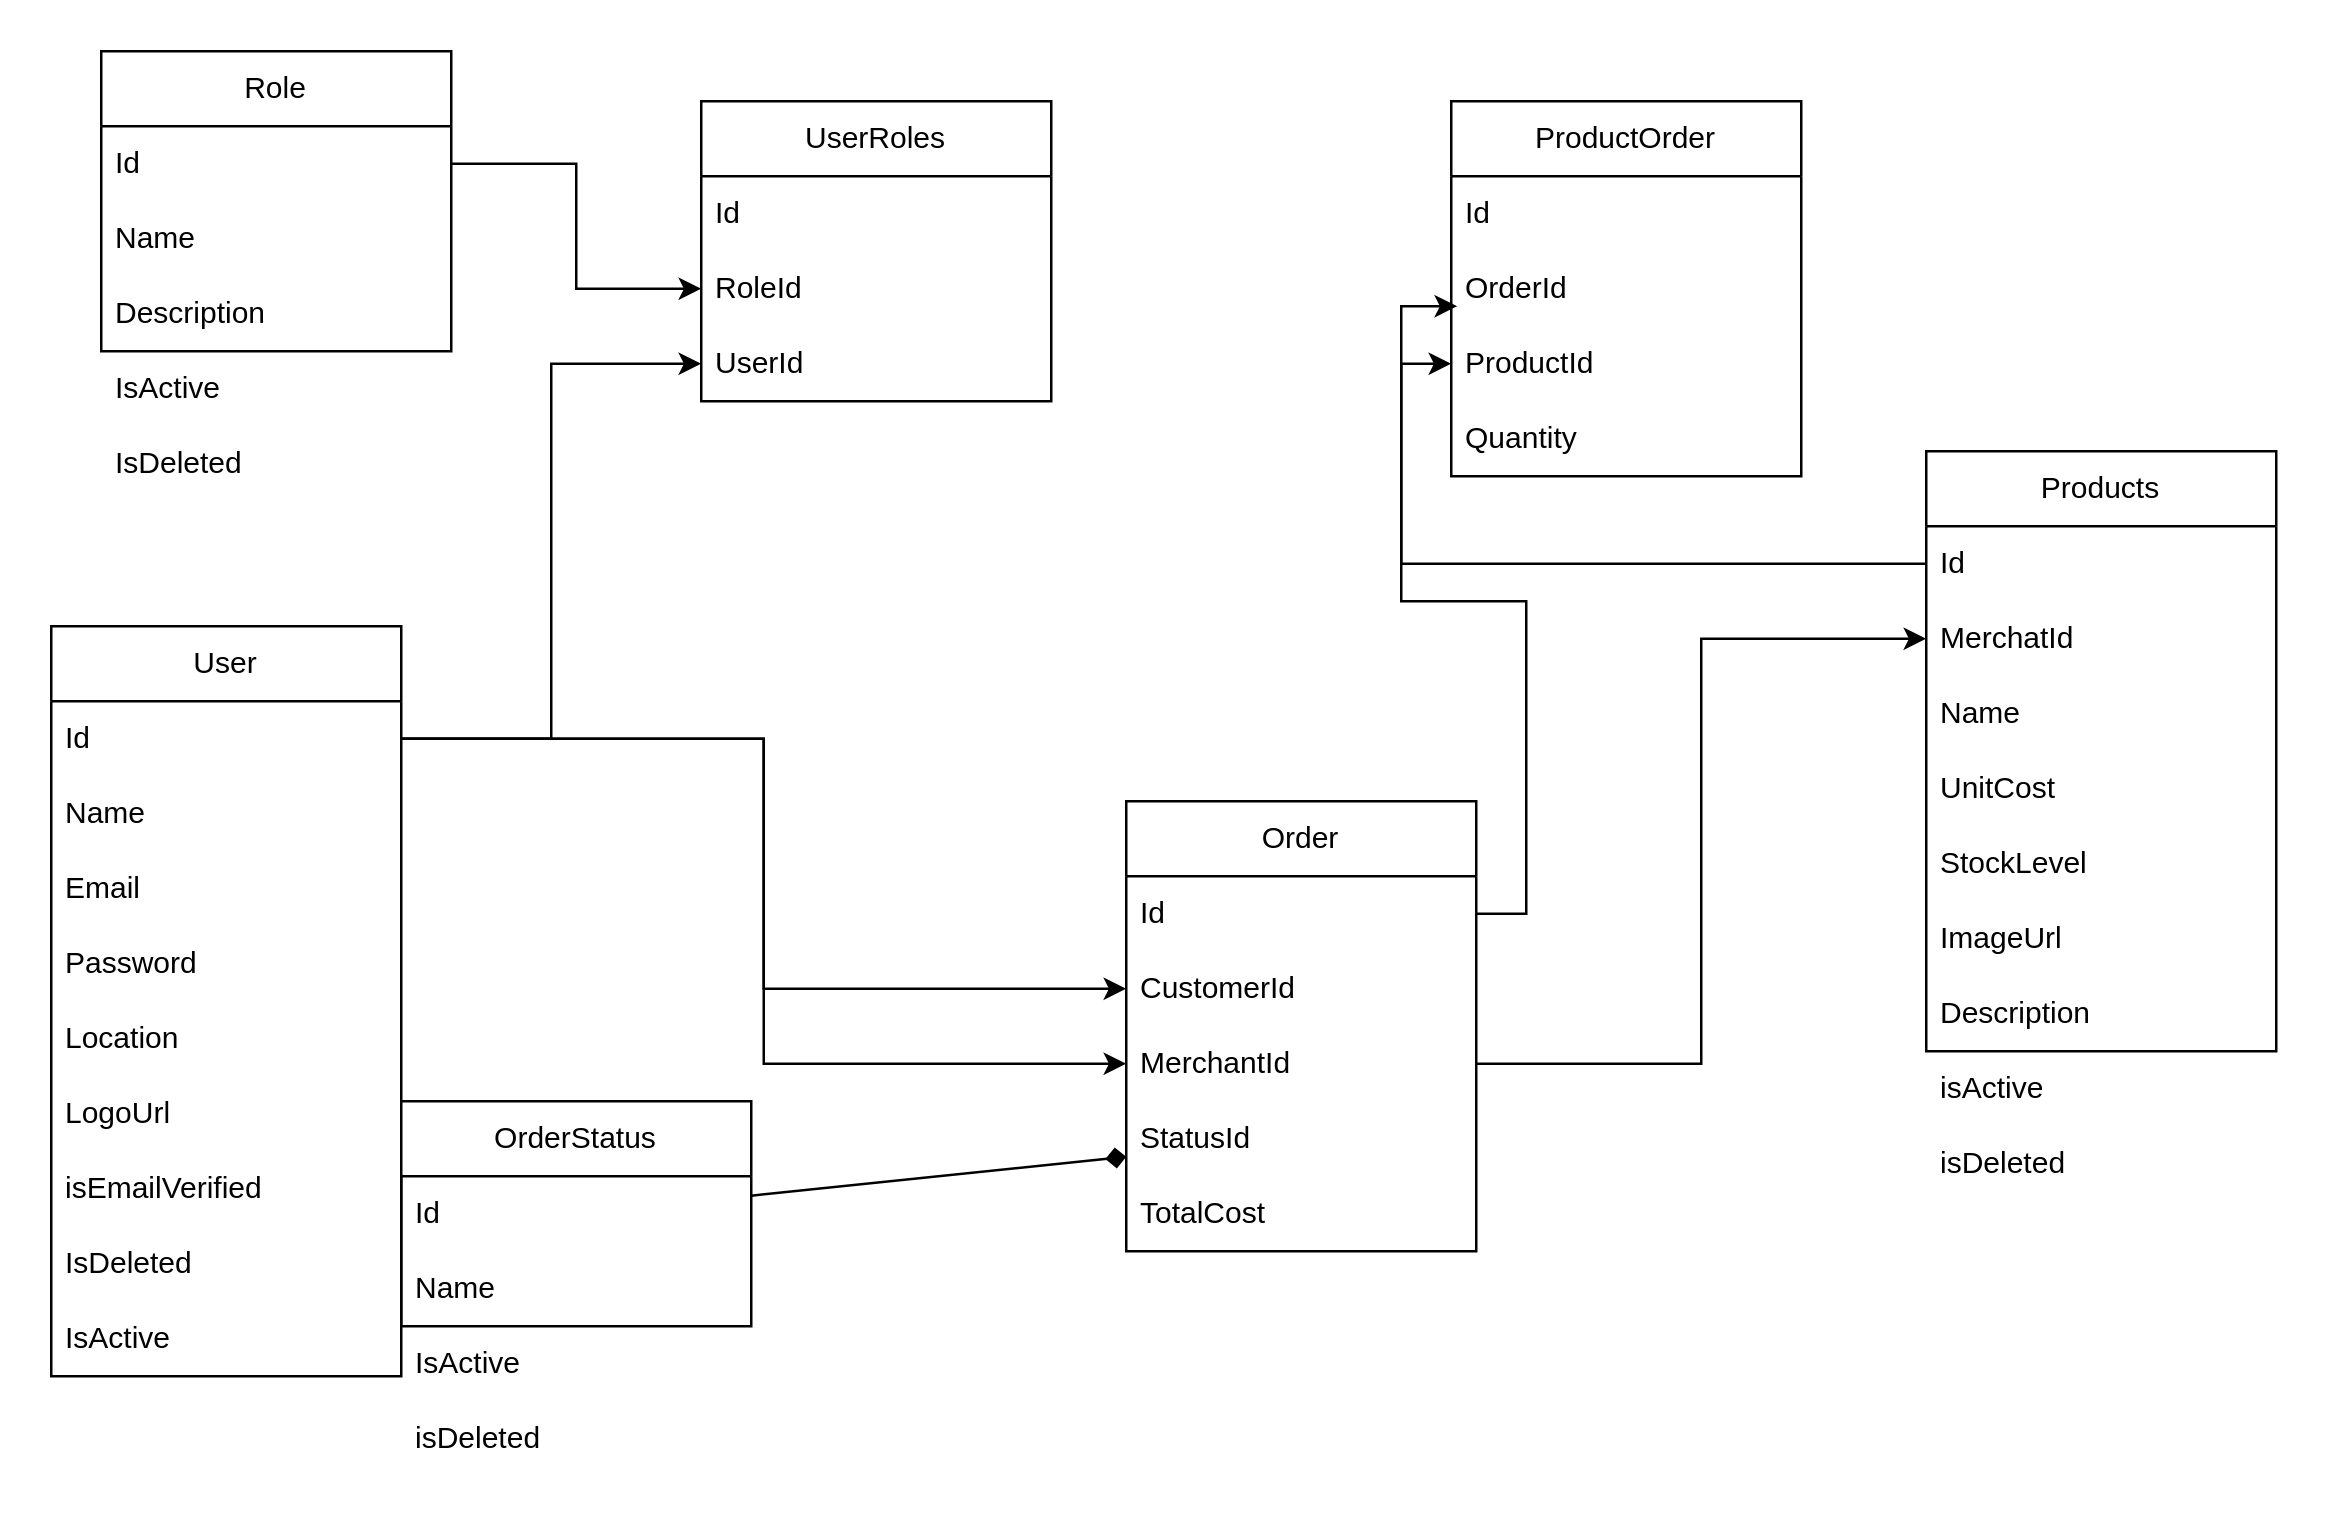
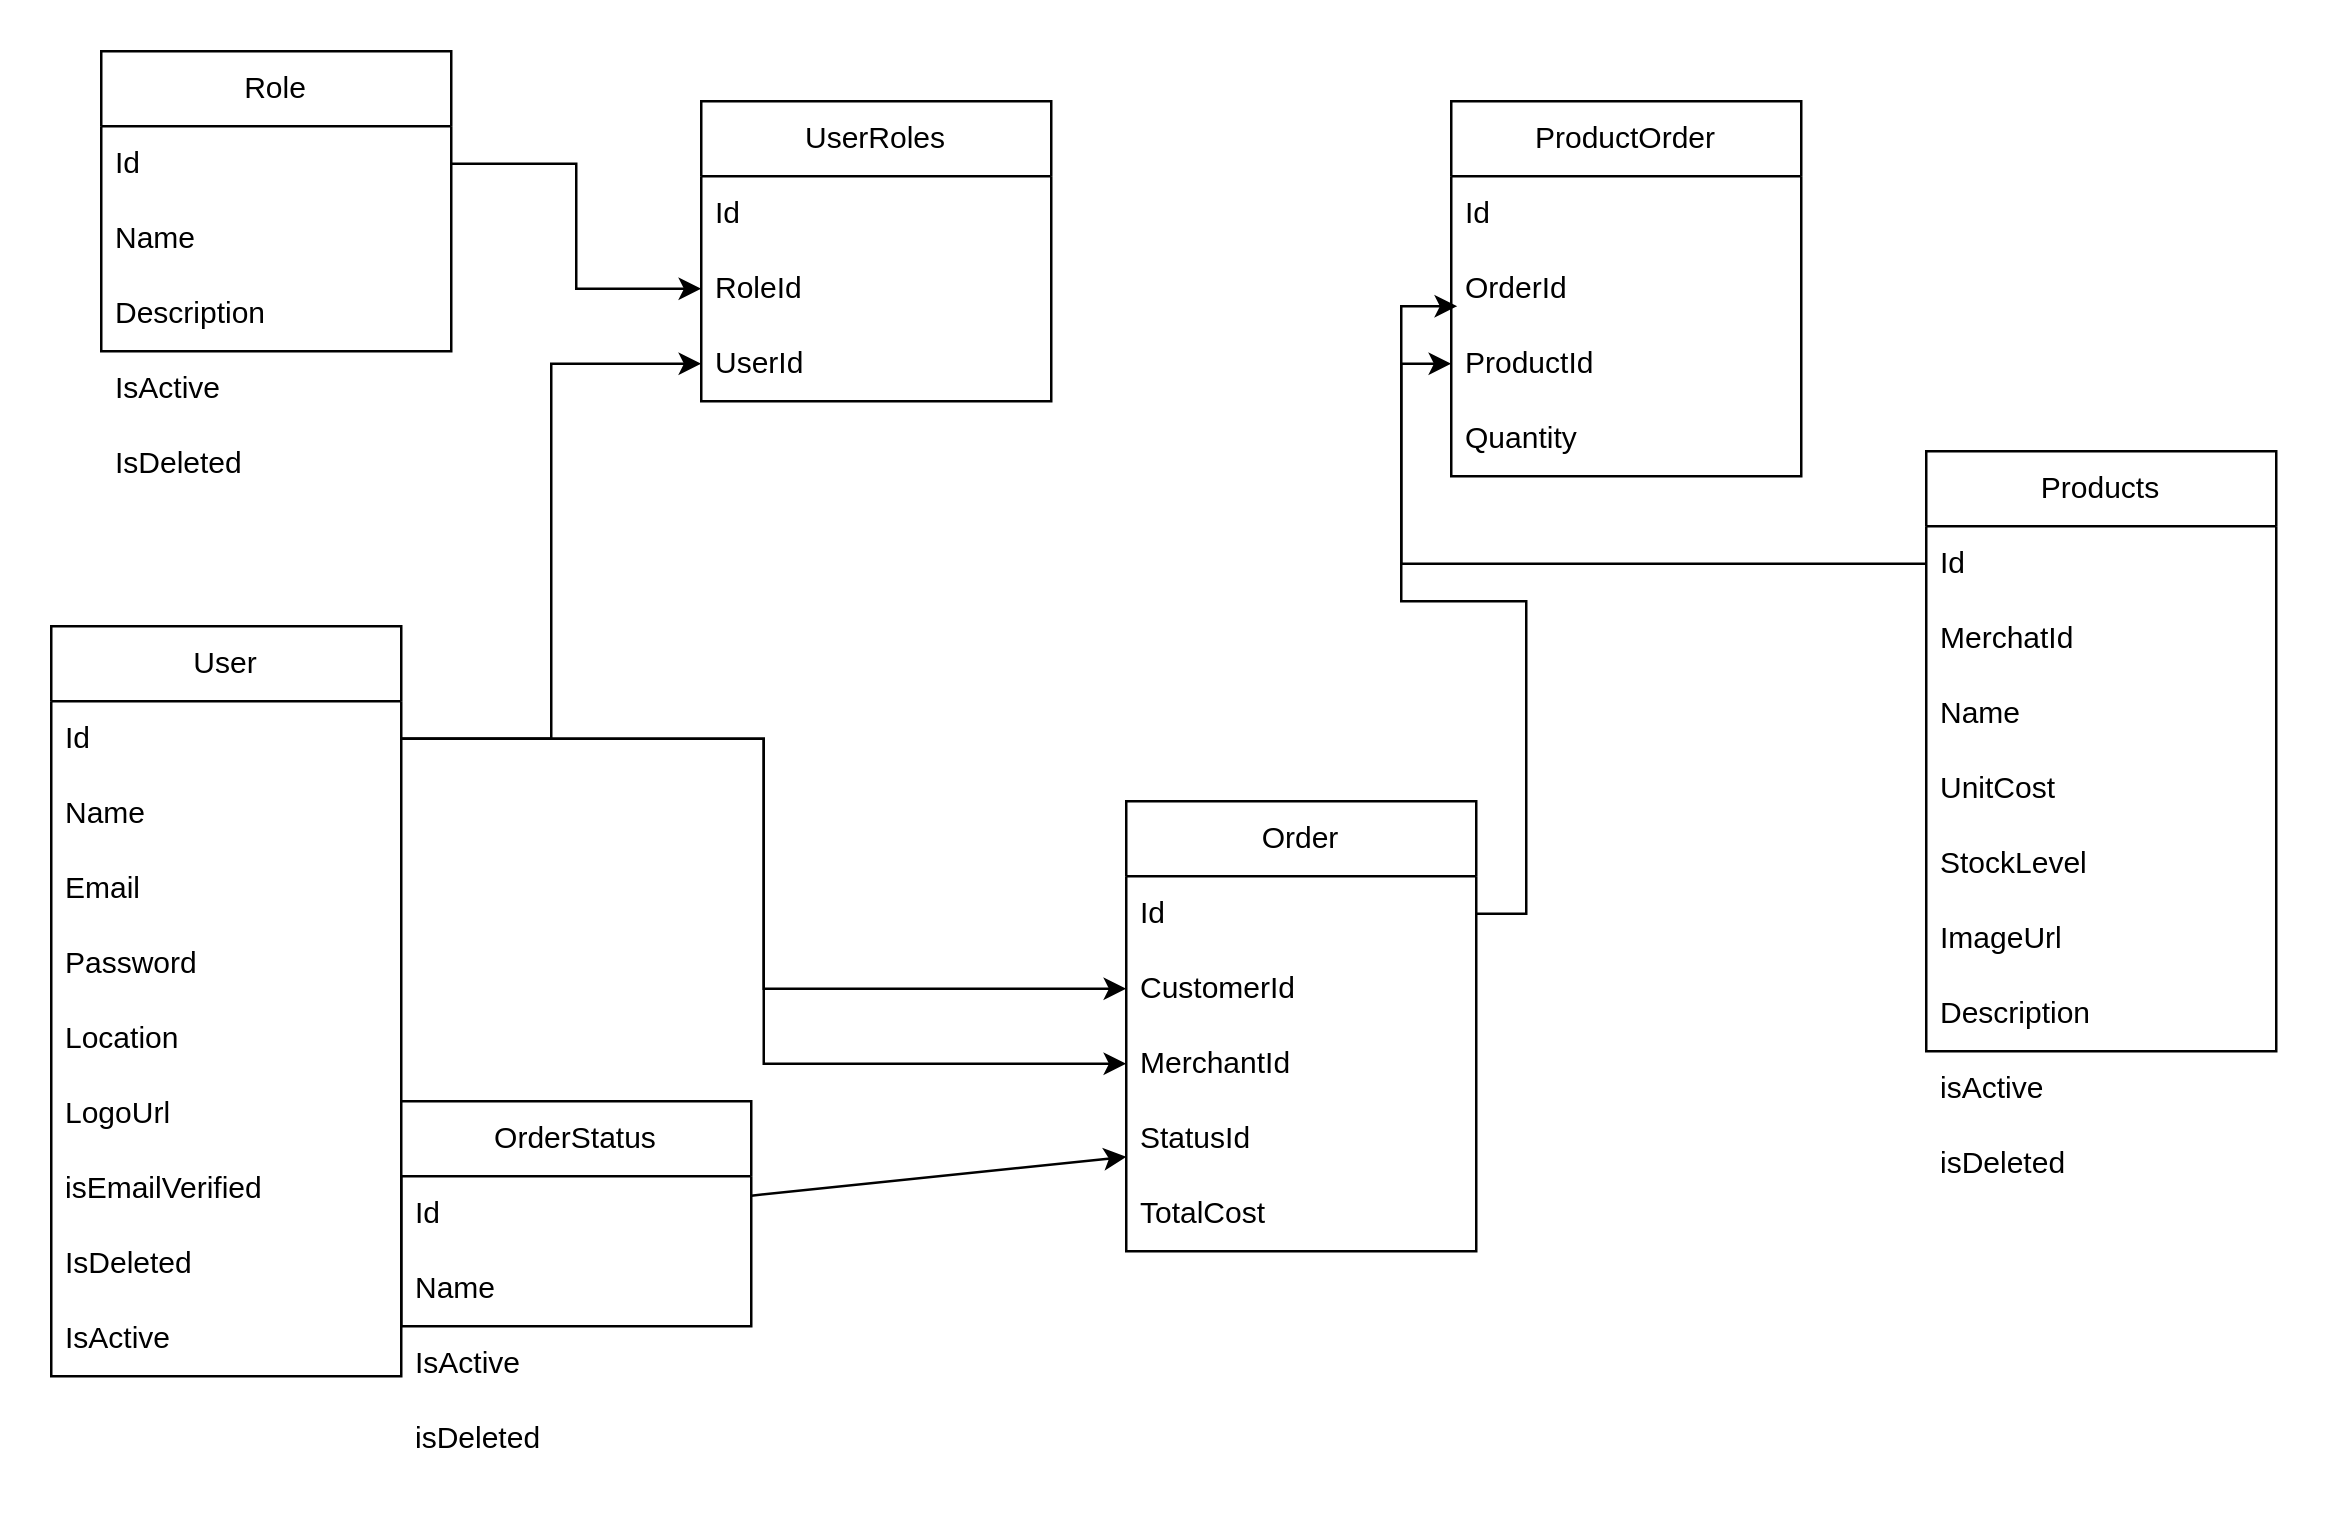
(1701, 858) -> none
(1106, 1159) -> (1107, 1159)
